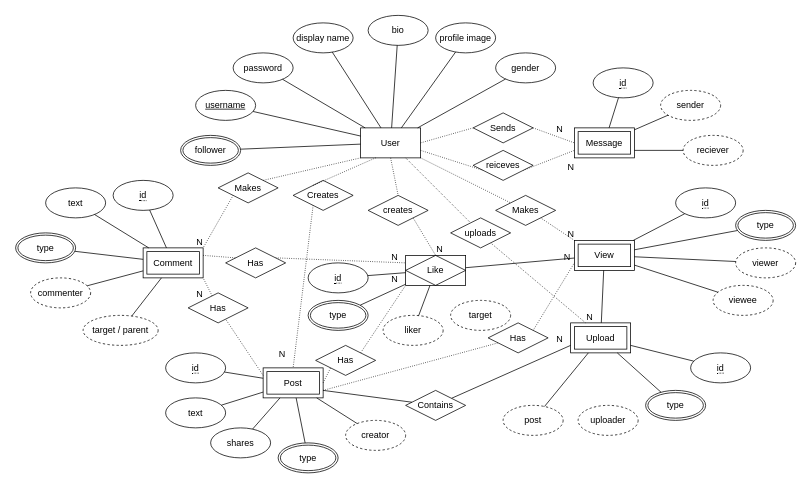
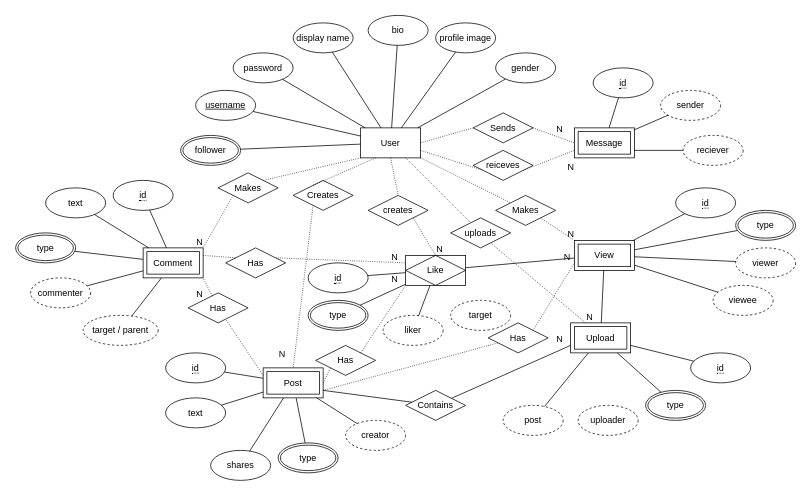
(240, 443) -> (240, 465)
